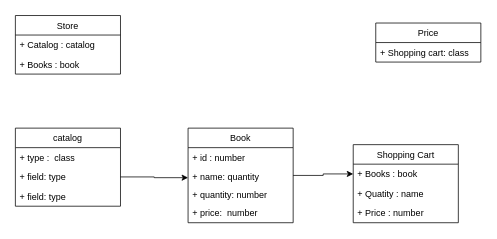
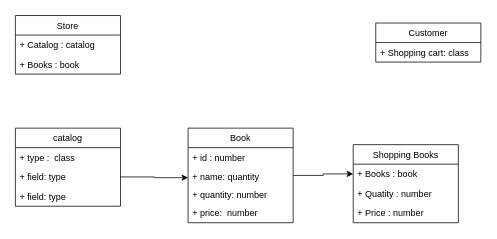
(428, 33) -> (428, 33)
(405, 155) -> (405, 155)
(391, 194) -> (397, 194)
